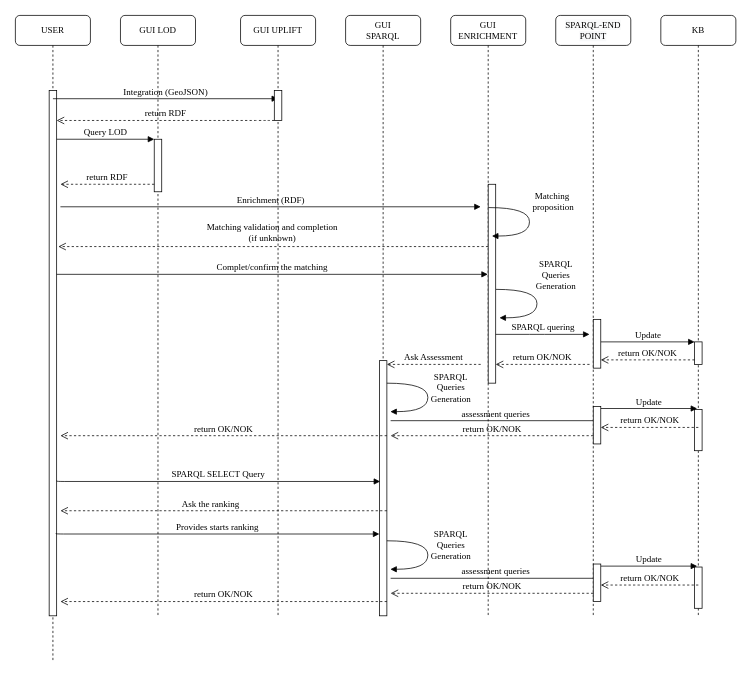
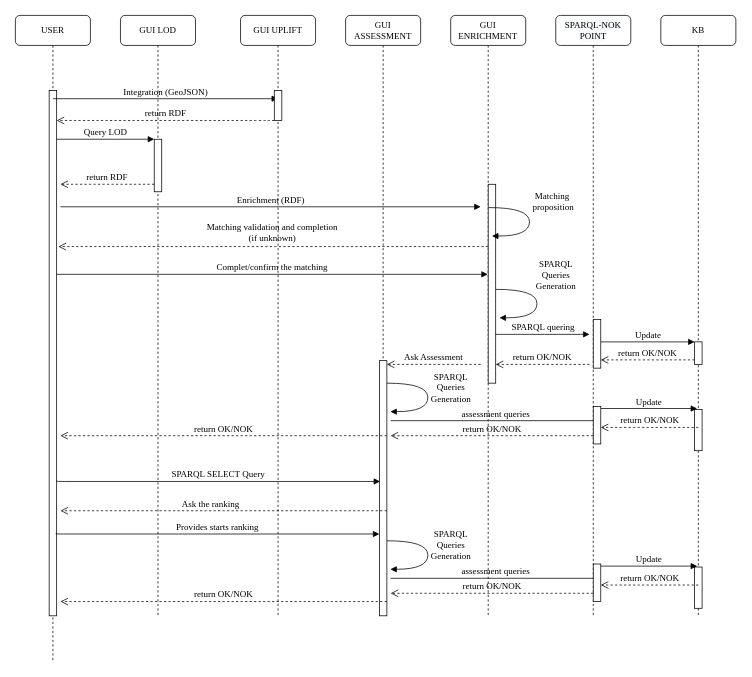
(383, 30) -> (383, 30)
(593, 30) -> (593, 30)
